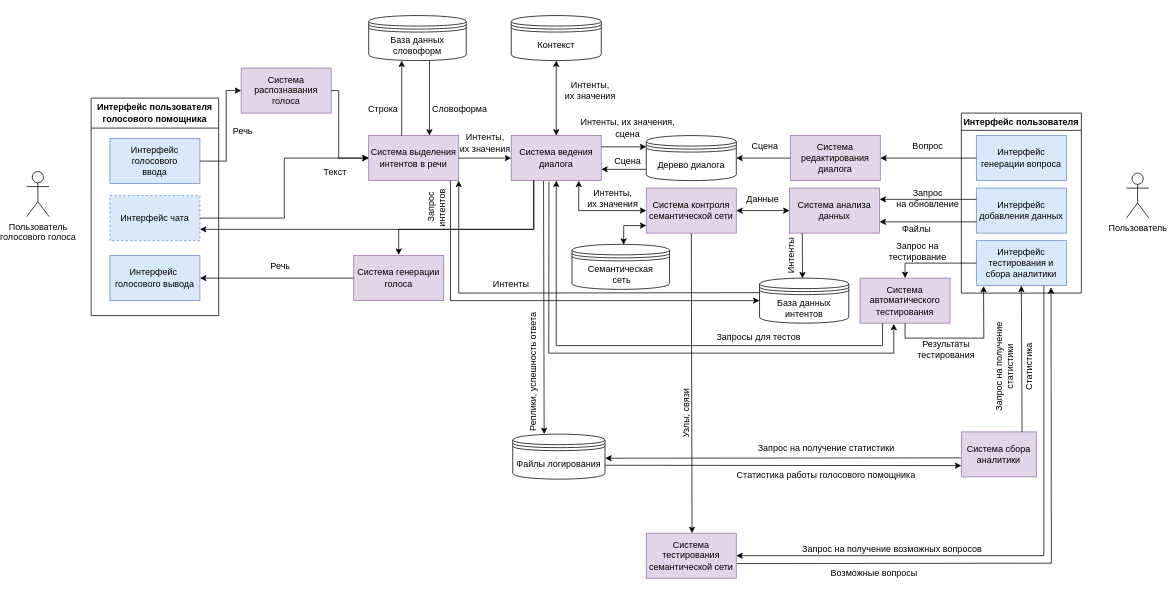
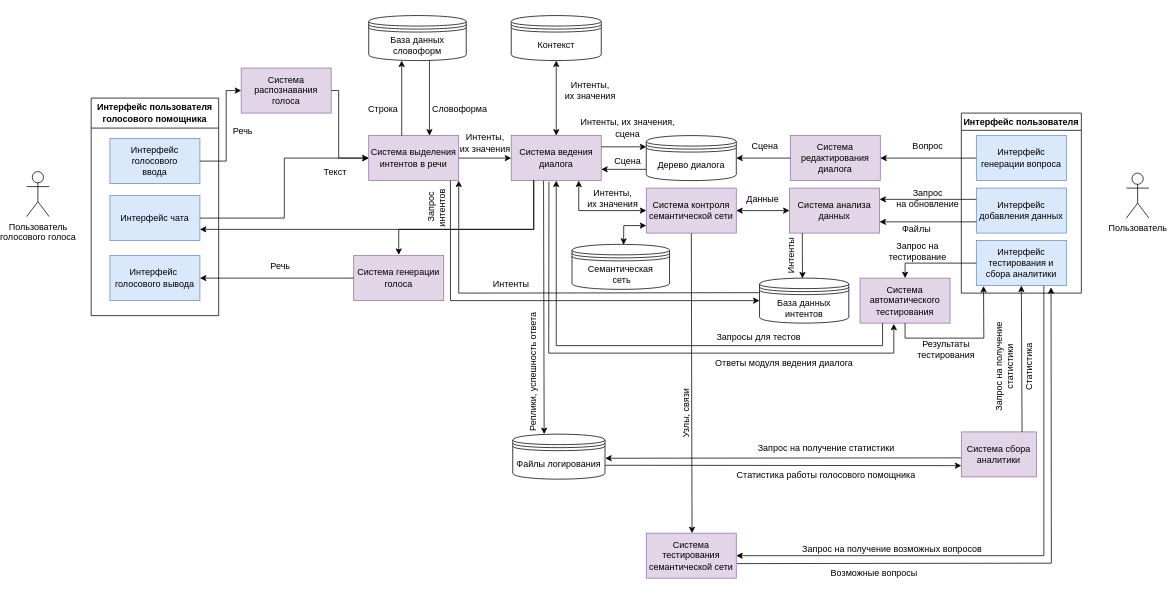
(155, 218) -> (155, 218)
none -> (784, 363)
